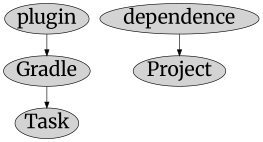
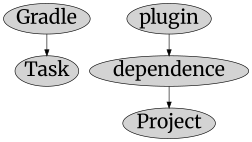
(47, 42) -> (169, 42)
